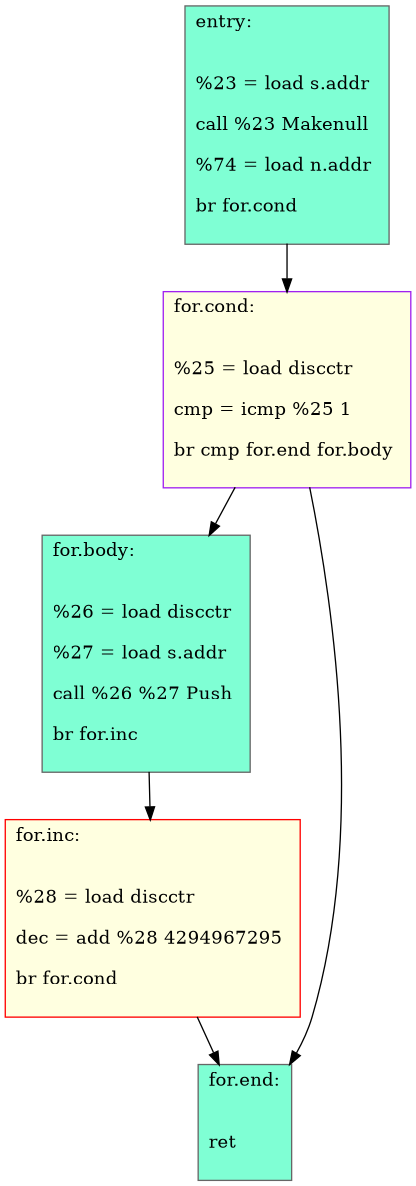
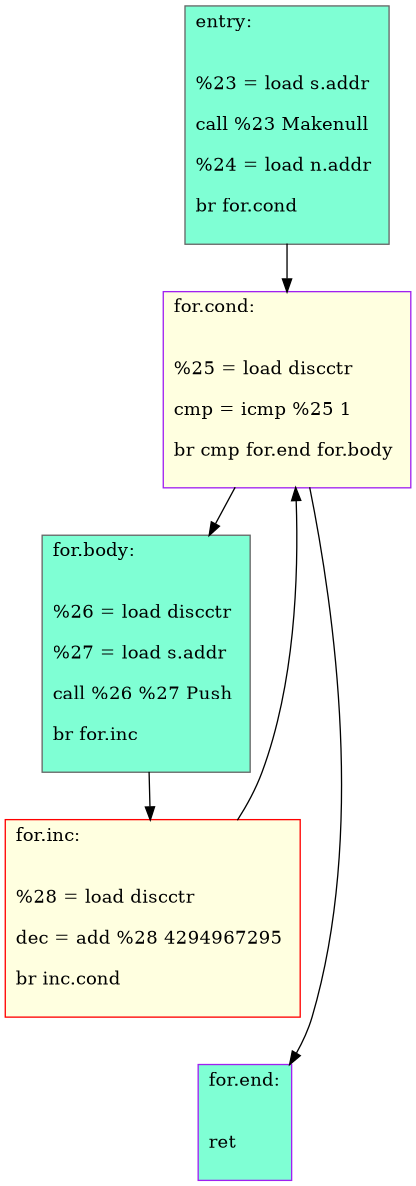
(287, 165) -> (287, 165)
(70, 979) -> (72, 979)
(205, 1035) -> (288, 665)
(245, 1122) -> (245, 1122)
